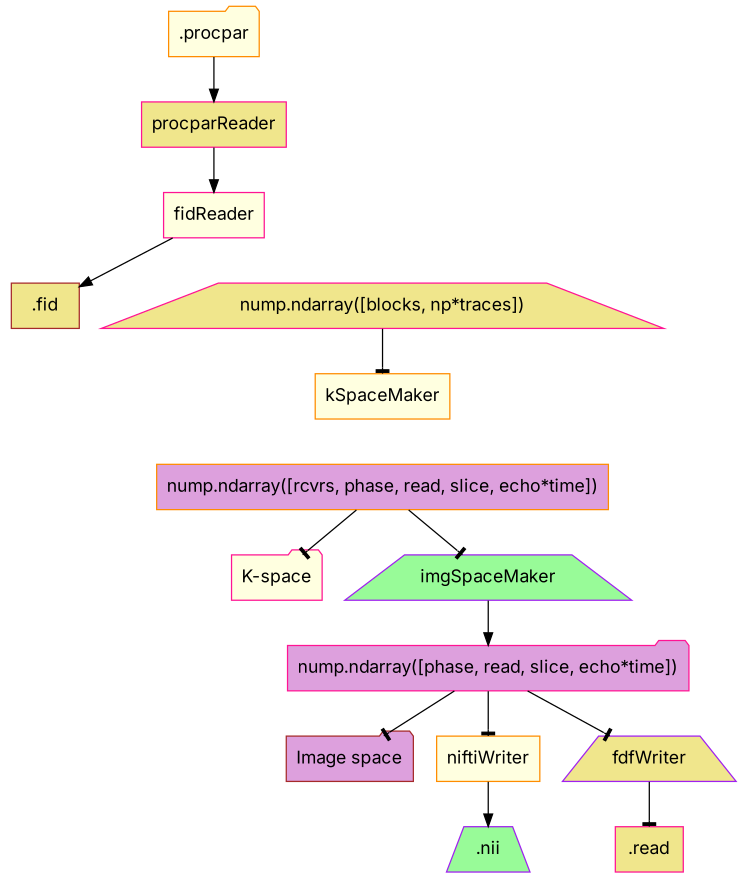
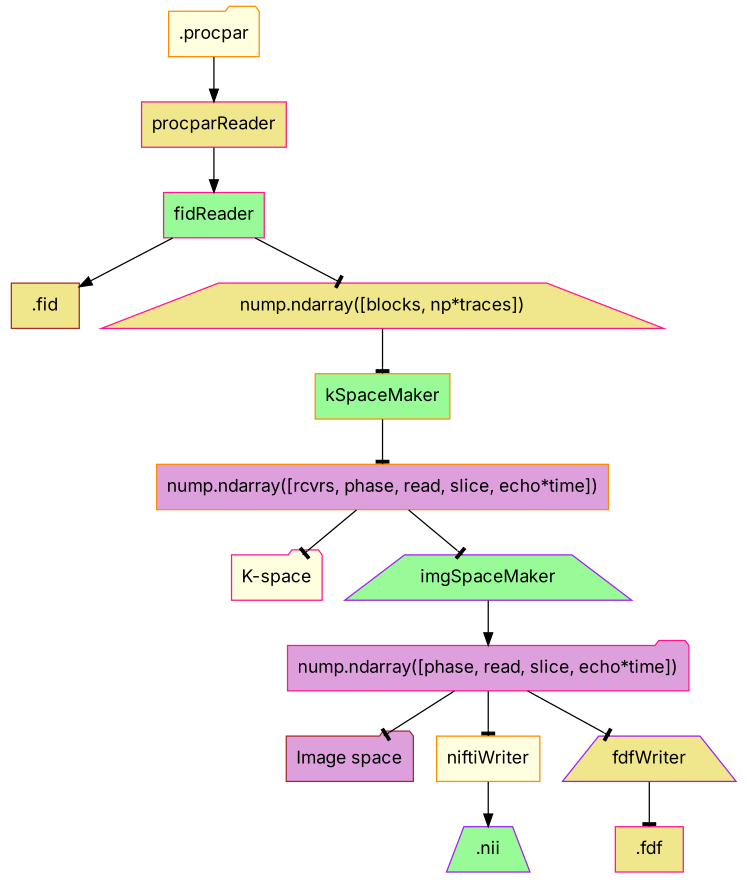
(214, 215) -> (214, 215)
none -> (295, 259)
(383, 396) -> (383, 396)
none -> (383, 439)
(649, 849) -> (649, 849)
